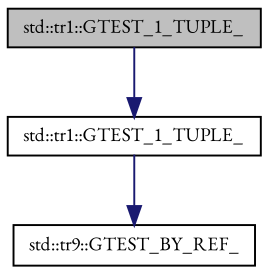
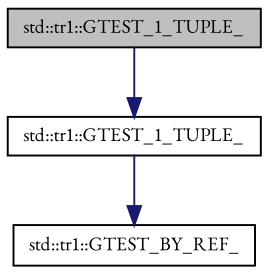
(134, 245) -> (134, 245)
